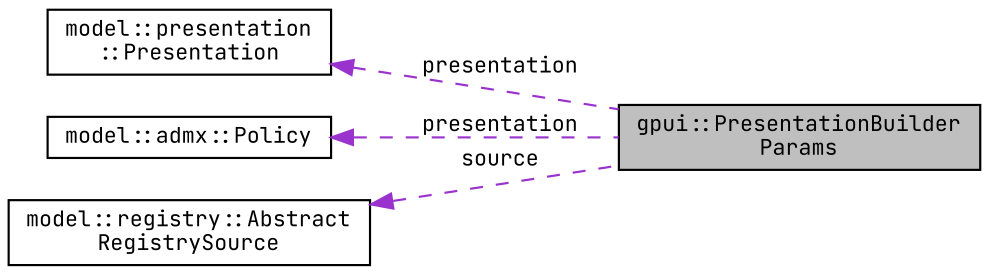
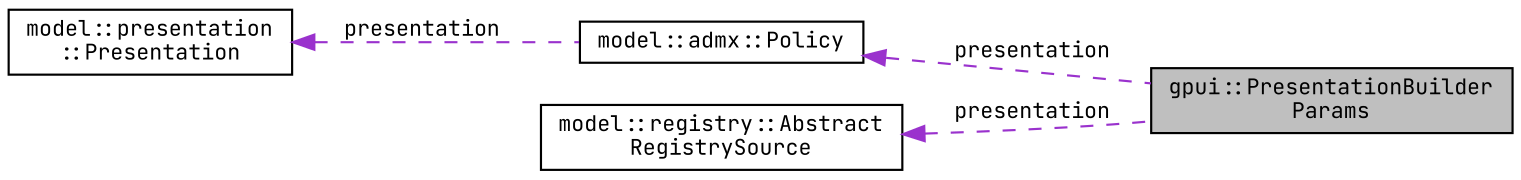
(486, 88) -> (447, 42)
(494, 160) -> (1027, 113)
